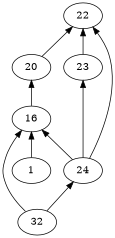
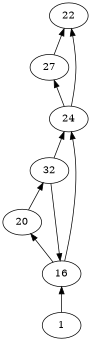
(55, 44) -> (34, 200)
(83, 67) -> (49, 67)
(60, 147) -> (75, 200)
